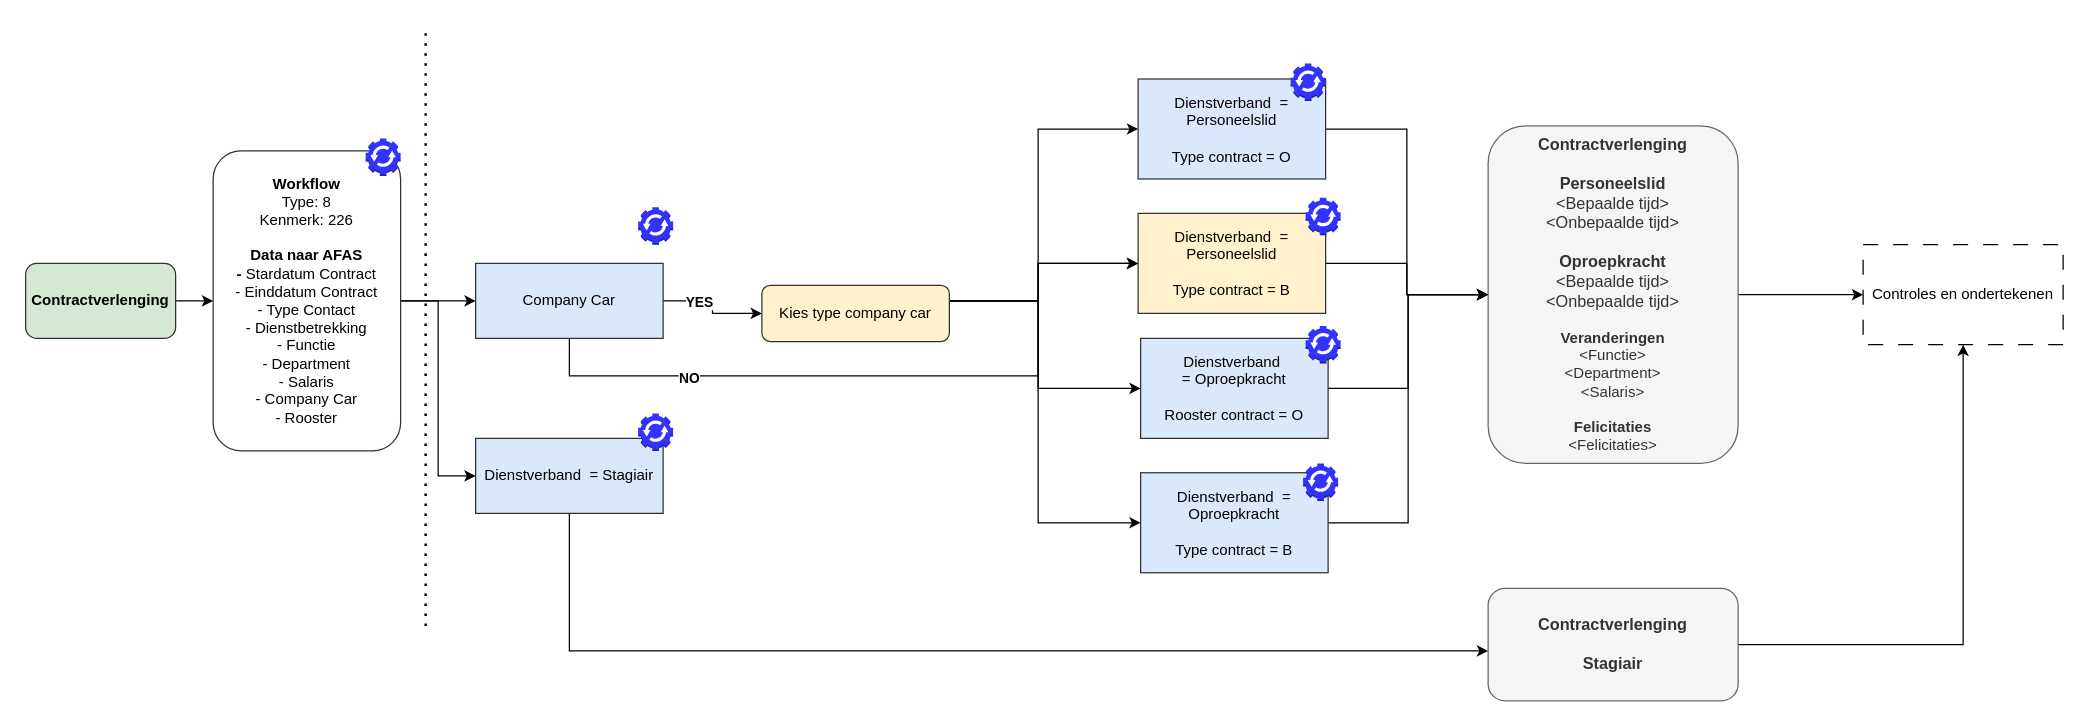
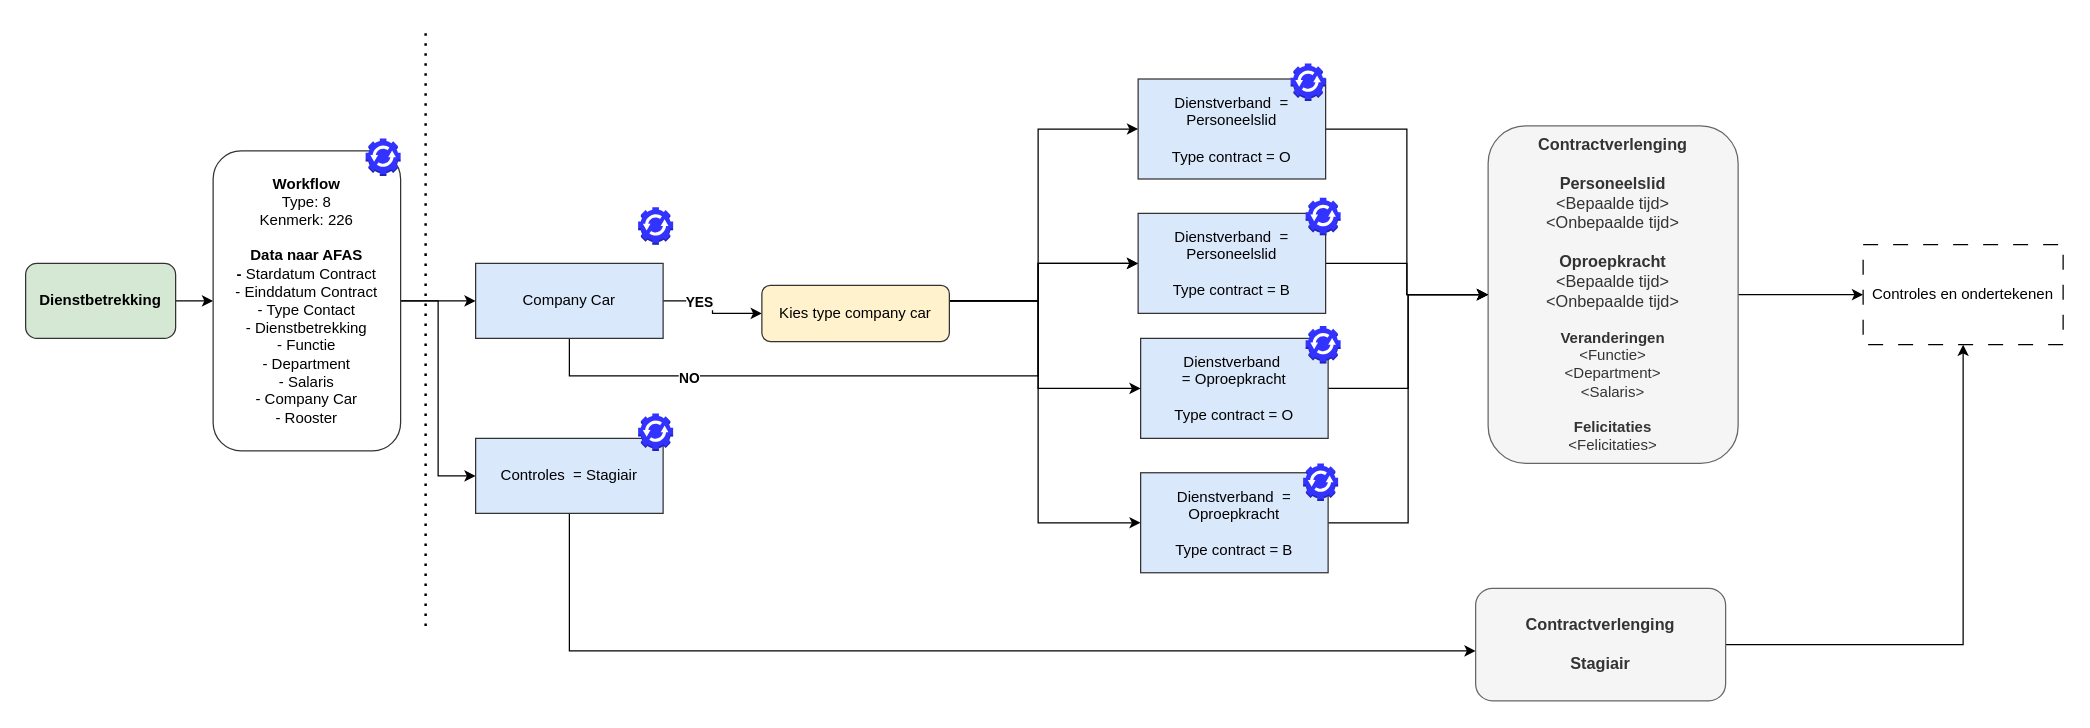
(1232, 263) -> (1232, 263)
(101, 301) -> (101, 301)
(1234, 388) -> (1234, 388)
(569, 476) -> (569, 476)
(1613, 644) -> (1601, 644)
